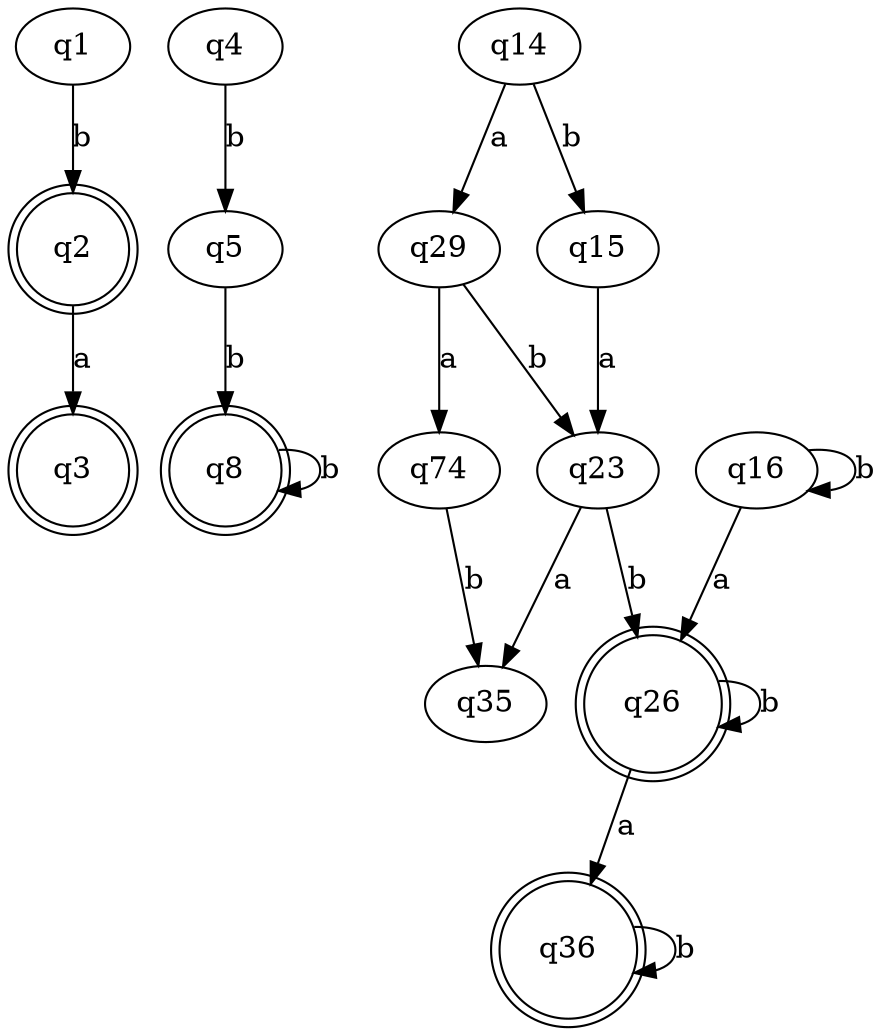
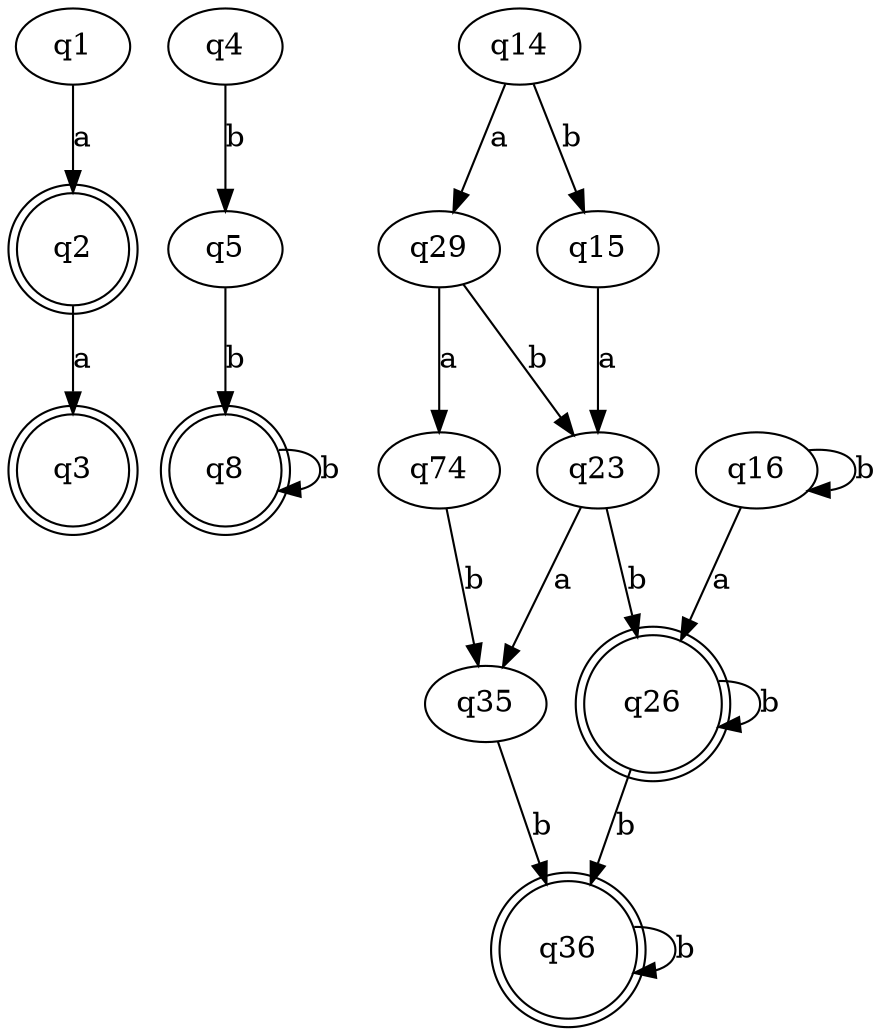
(83, 139) -> (83, 139)
none -> (519, 803)
(627, 827) -> (627, 827)
